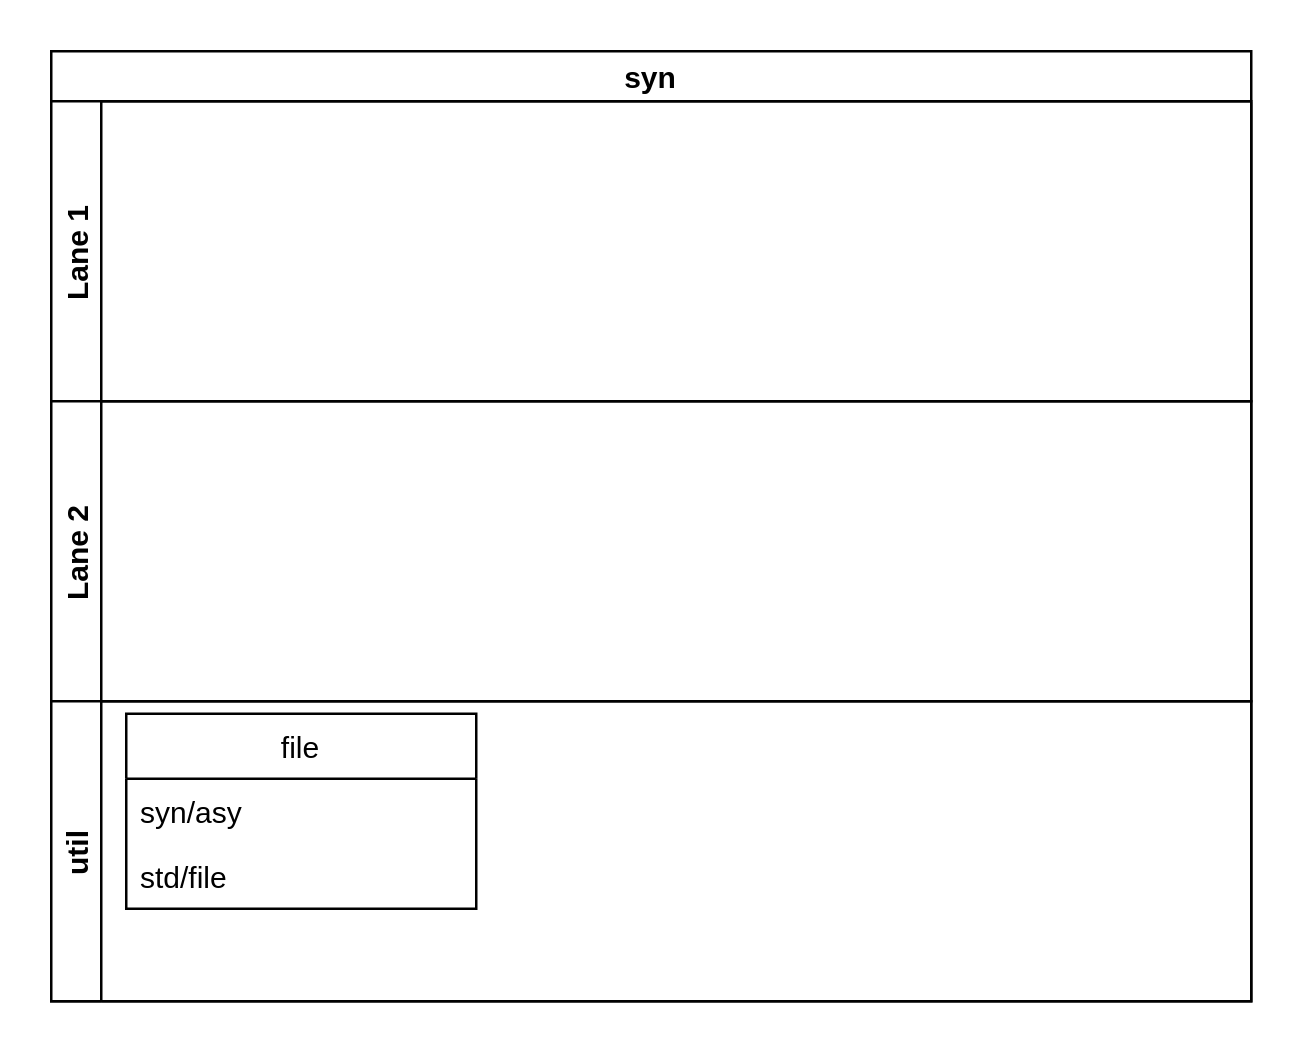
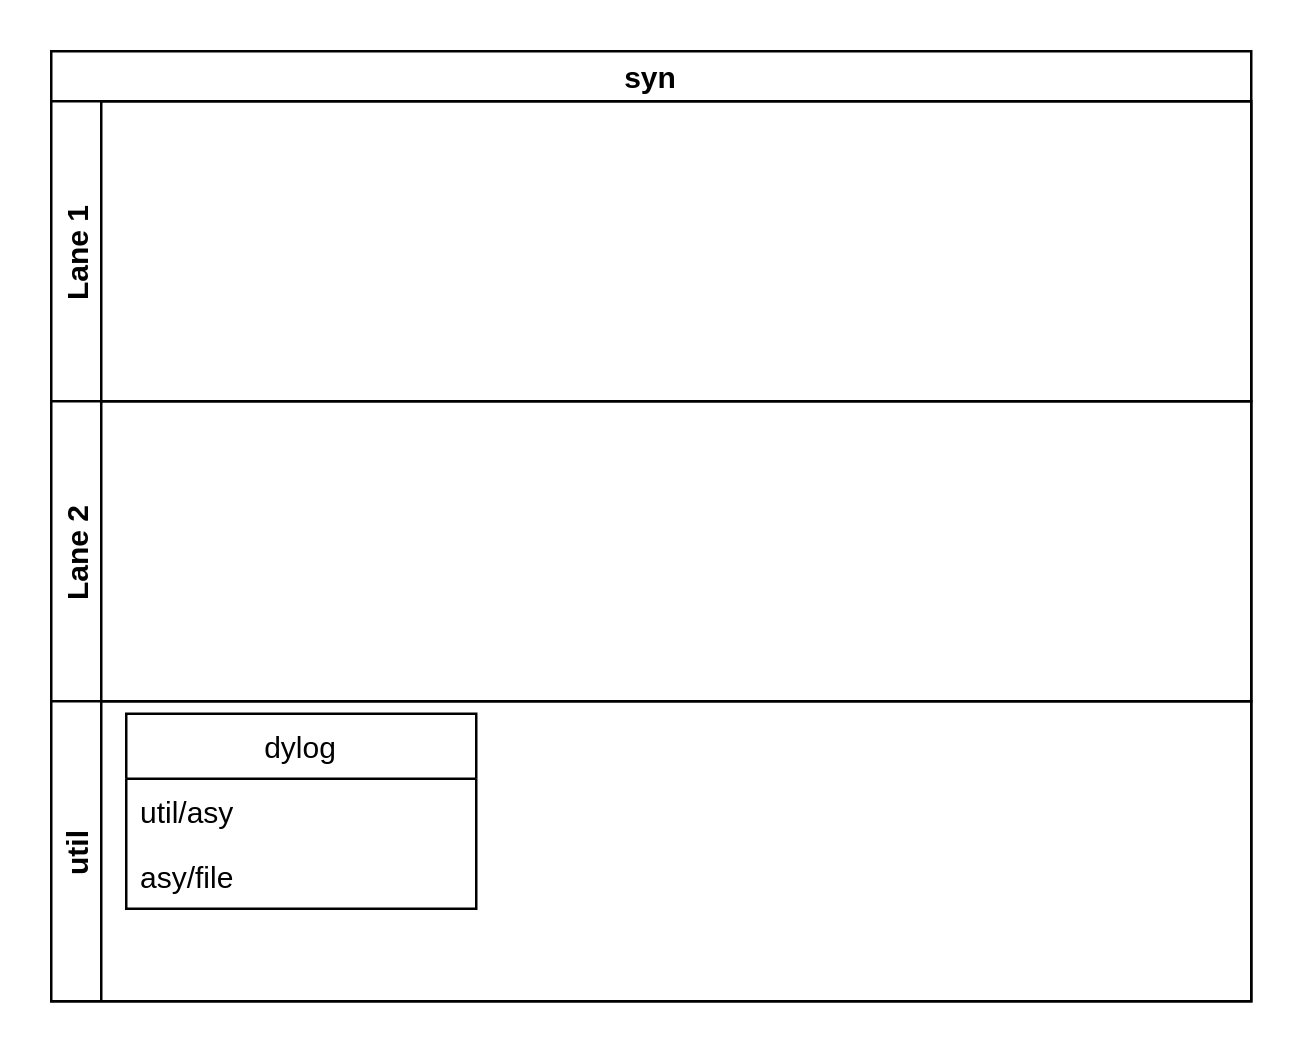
(300, 748) -> (300, 748)
(199, 813) -> (199, 813)
(199, 878) -> (199, 878)
